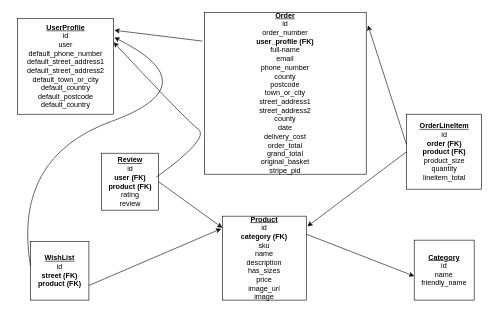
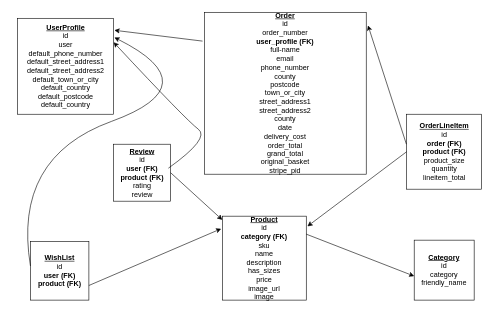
(130, 182) -> (142, 173)
(444, 270) -> (444, 270)
(60, 271) -> (60, 271)
